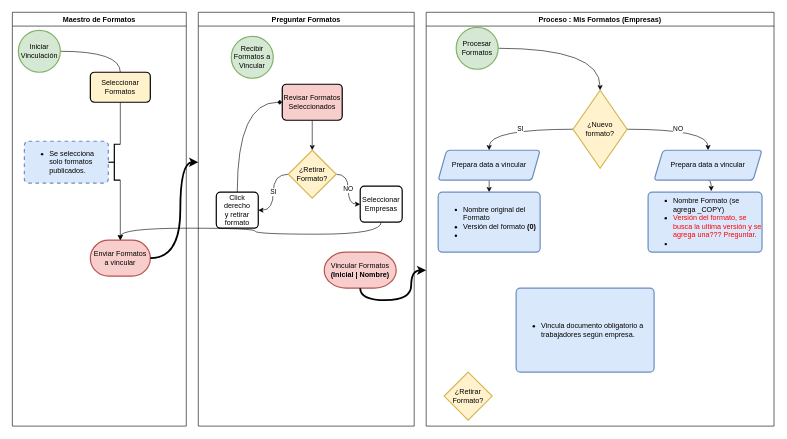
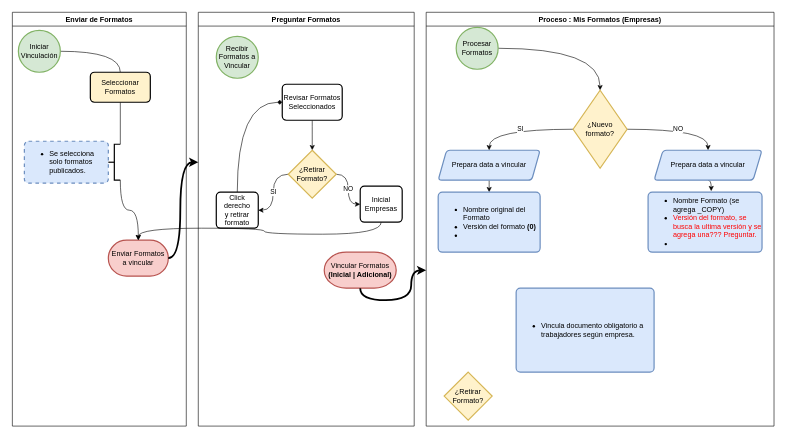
(99, 20) -> (99, 20)
(252, 57) -> (237, 57)
(312, 102) -> (312, 102)
(381, 204) -> (381, 204)
(120, 258) -> (138, 258)
(360, 270) -> (360, 270)
